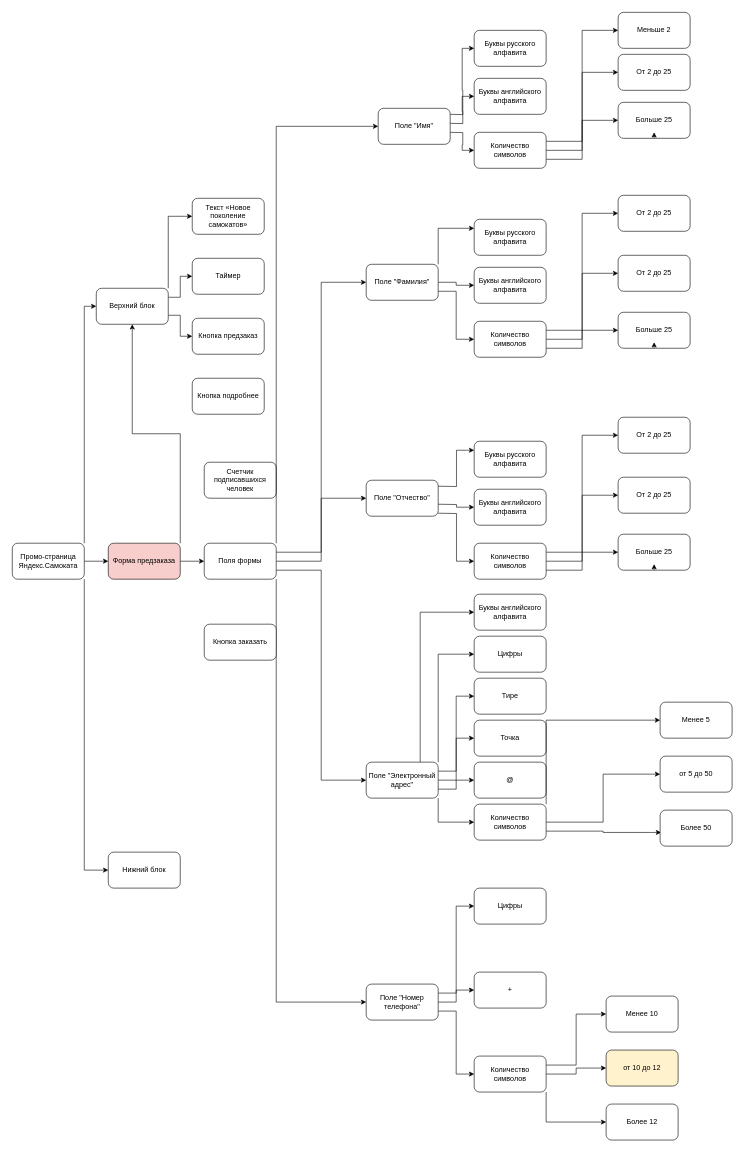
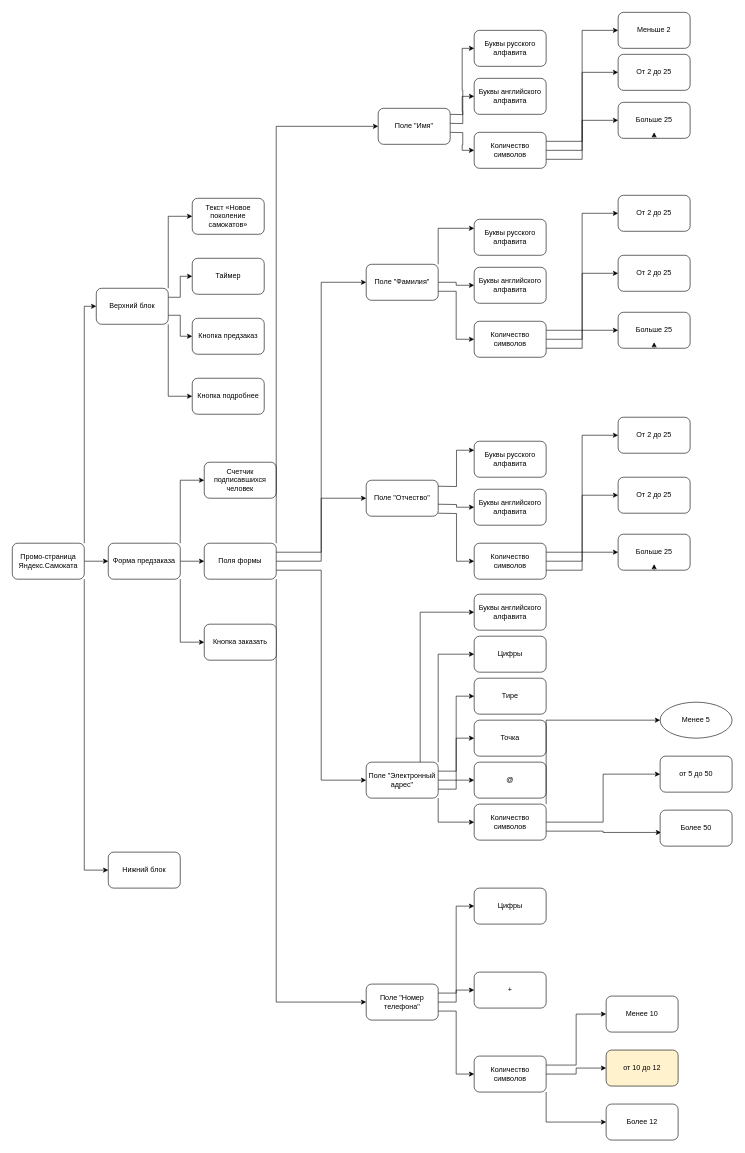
none -> (168, 395)
(132, 434) -> (198, 480)
(144, 561) -> (144, 561)
none -> (180, 641)
(696, 720) -> (696, 720)
